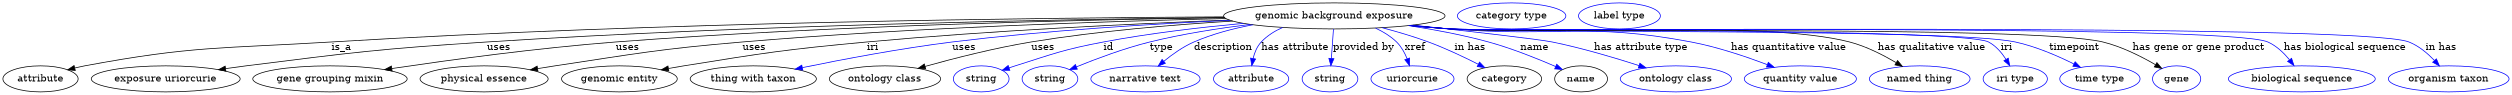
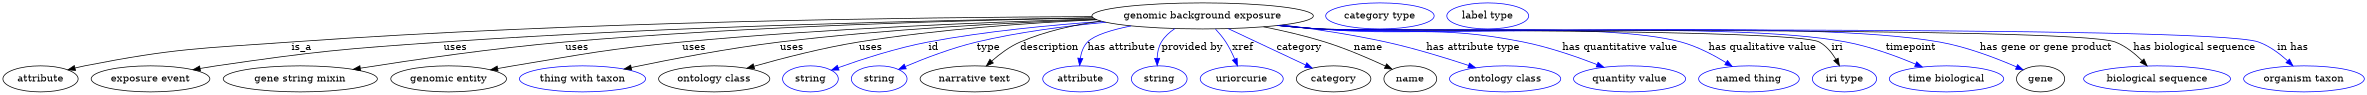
(1656, 29) -> (1505, 30)
(1853, 30) -> (1713, 31)
(1712, 31) -> (1561, 31)
(1785, 31) -> (1649, 30)
(1015, 35) -> (863, 33)
(1206, 37) -> (1040, 34)
(1484, 41) -> (1326, 42)
(873, 47) -> (694, 47)
(1470, 47) -> (1299, 47)
(166, 79) -> (151, 79)
(330, 79) -> (300, 79)
(484, 79) -> none
(753, 79) -> (583, 79)
(1145, 79) -> (975, 79)
(2100, 79) -> (1947, 79)
(2177, 79) -> (2041, 79)
